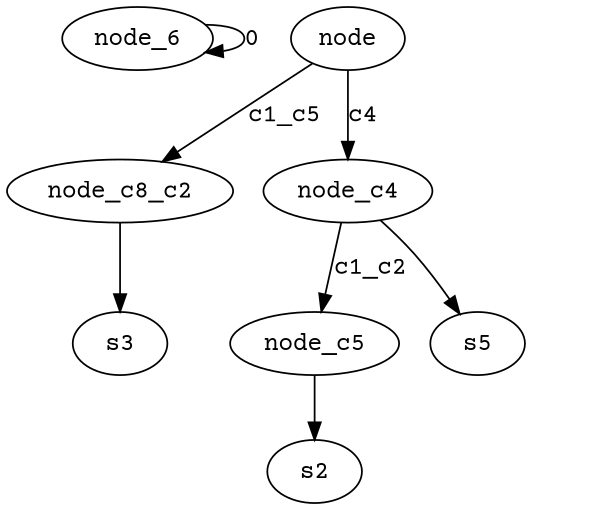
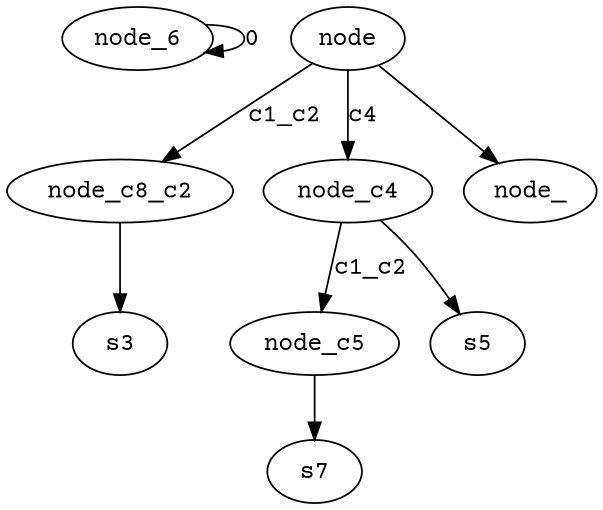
(285, 115) -> (285, 115)
none -> (530, 191)
(315, 471) -> (315, 471)
